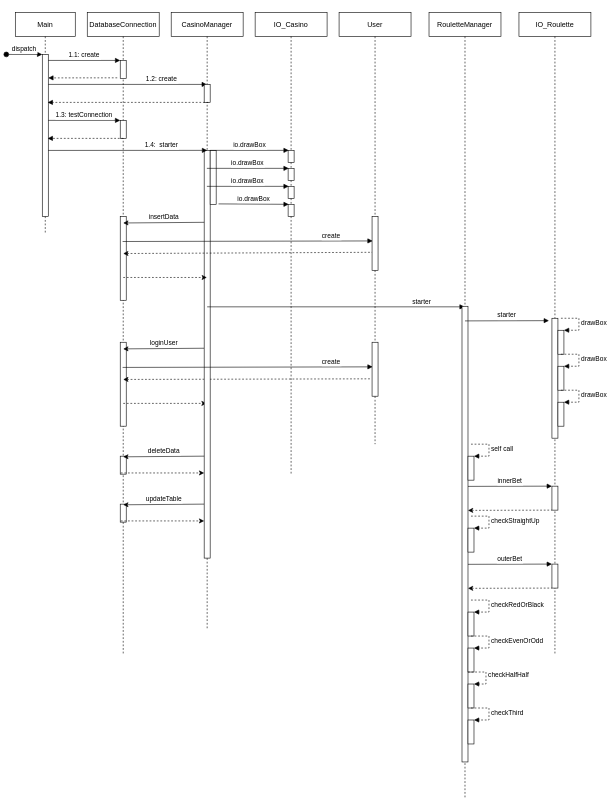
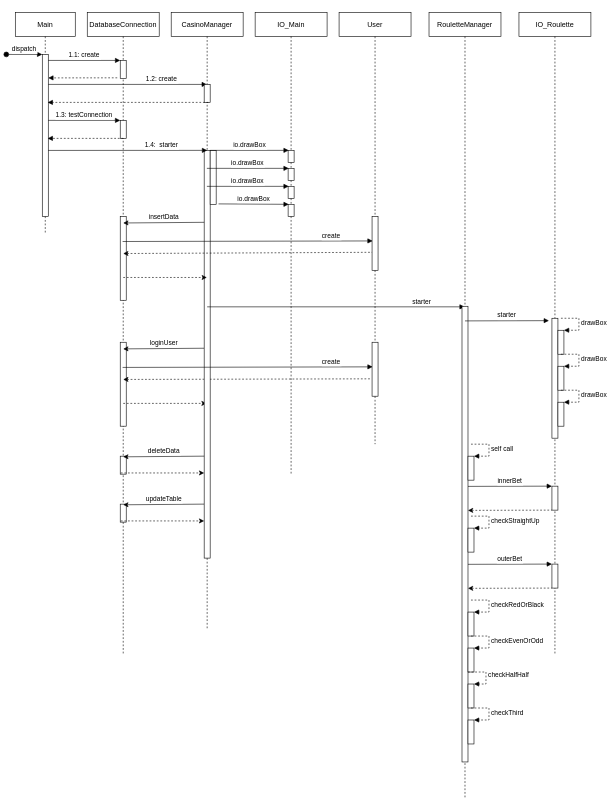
(291, 25) -> (291, 25)
